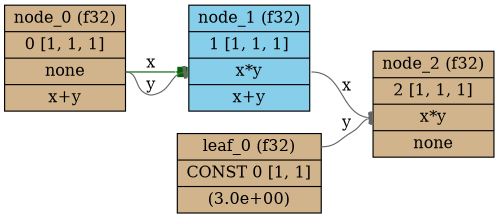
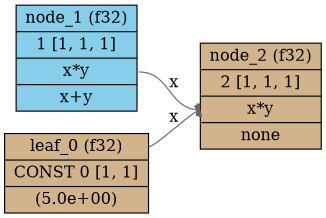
(65, 58) -> none
(347, 123) -> (174, 117)
(249, 199) -> (77, 199)
